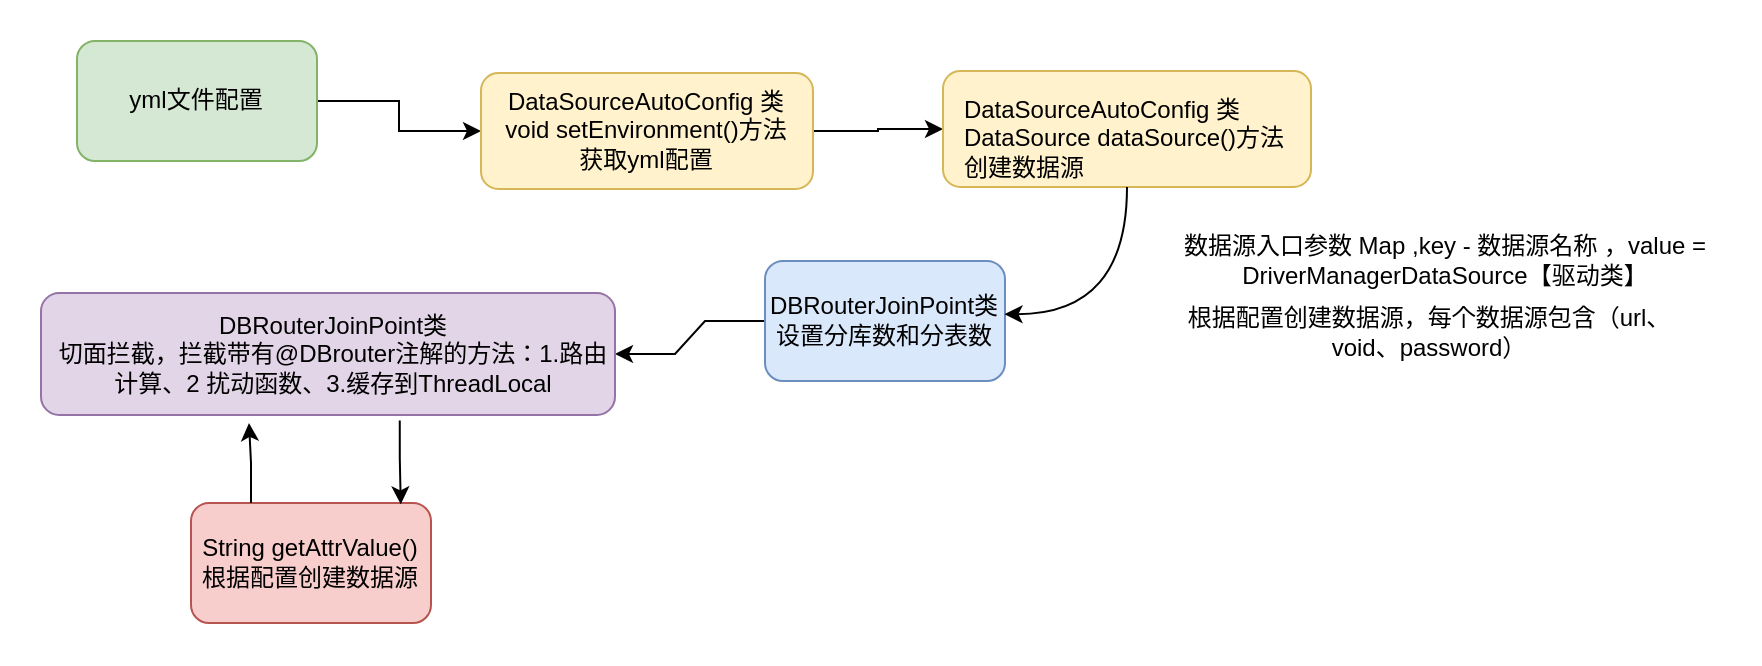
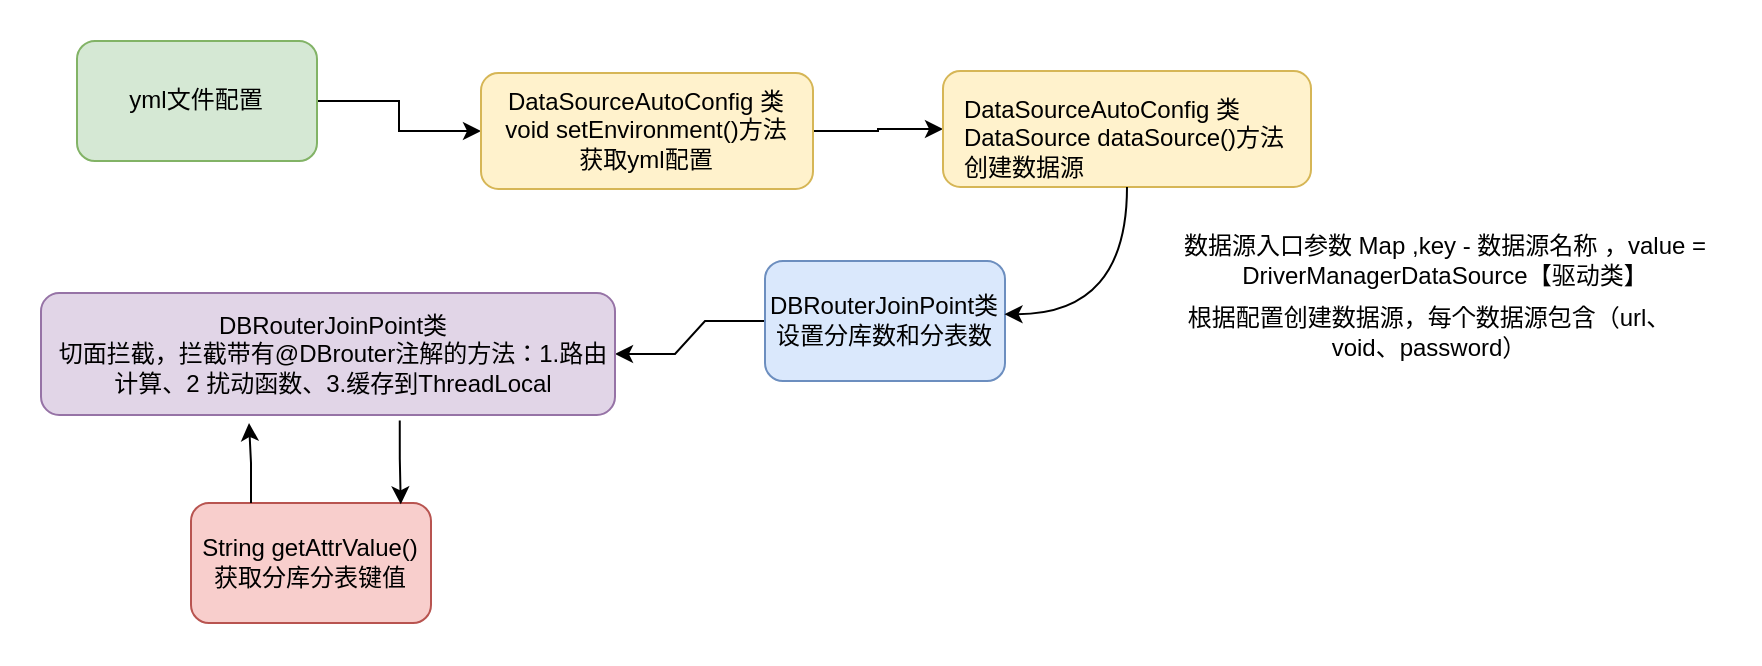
(311, 563) -> (311, 563)
